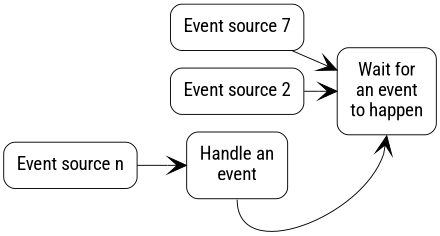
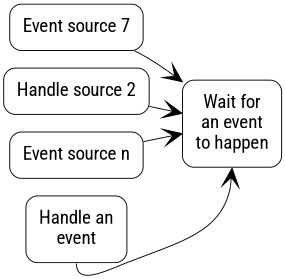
(237, 91) -> (76, 91)
(152, 165) -> (154, 140)
